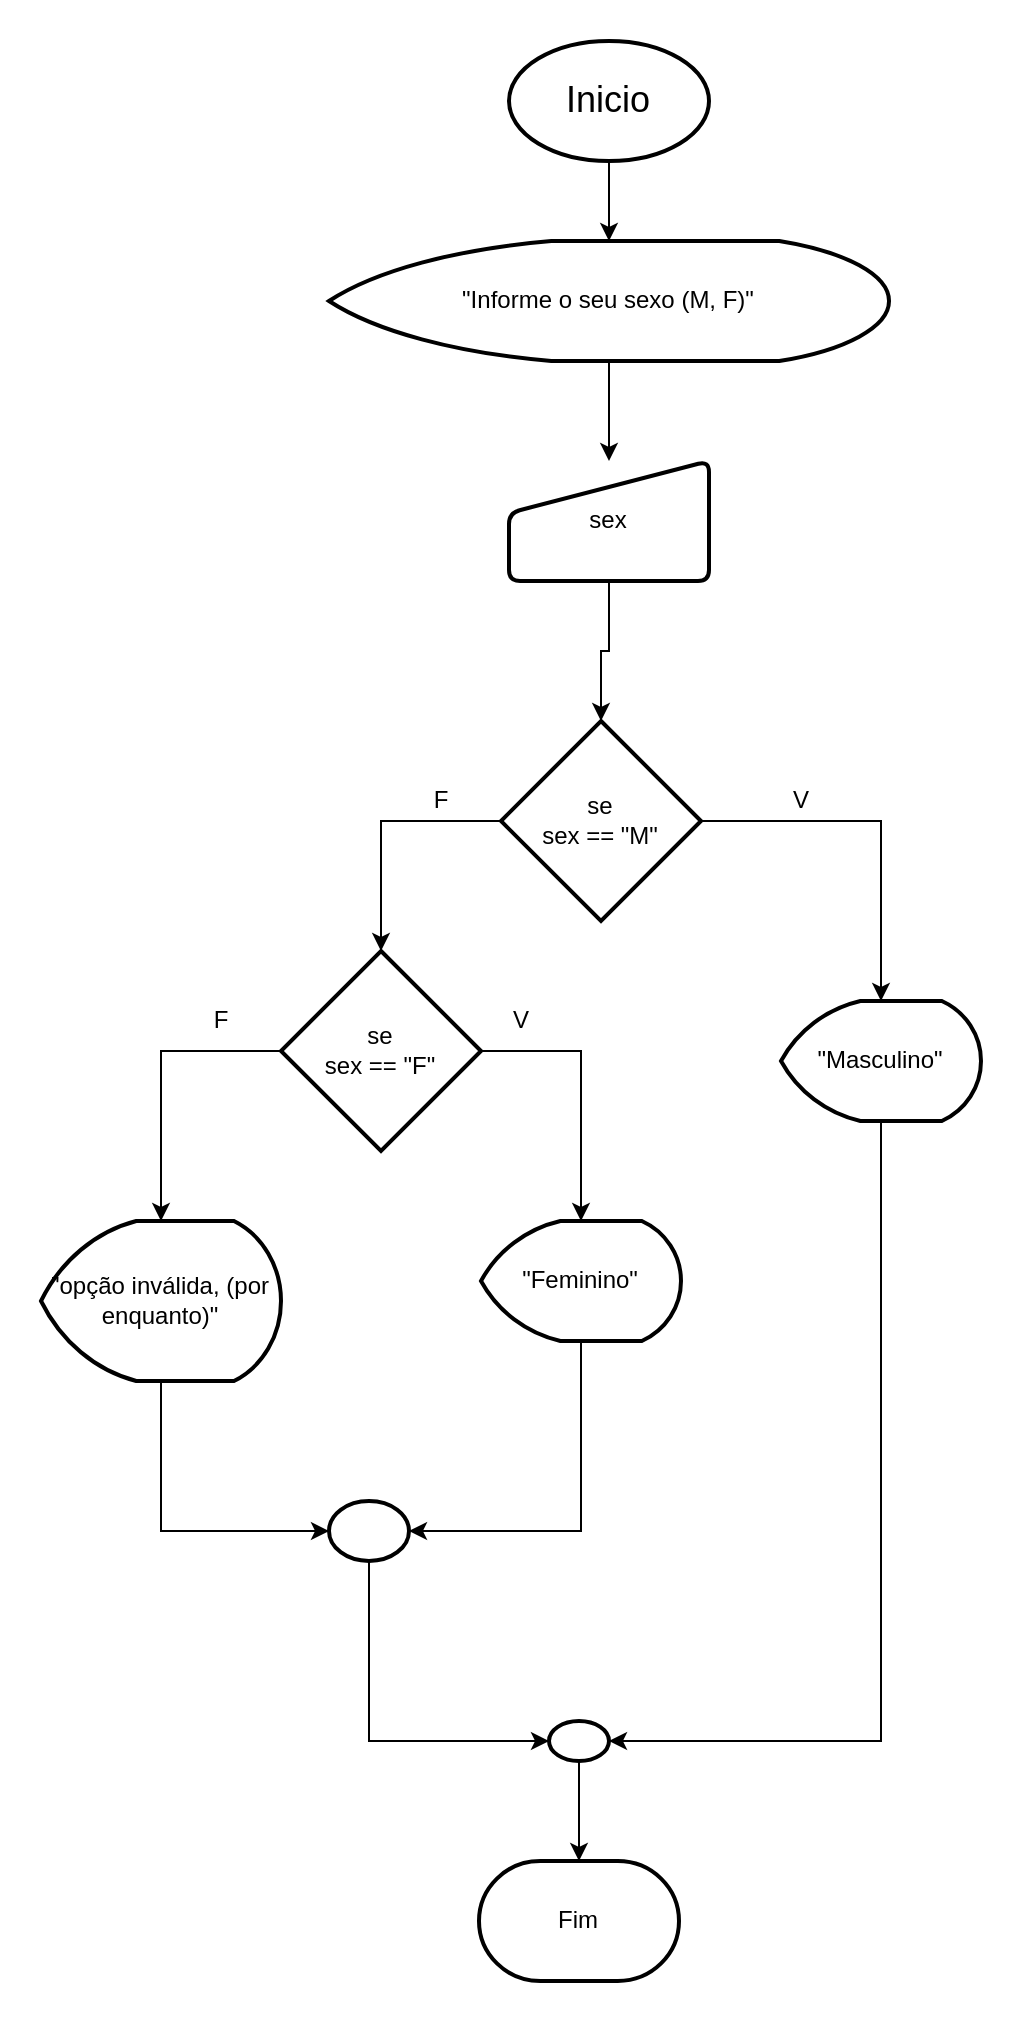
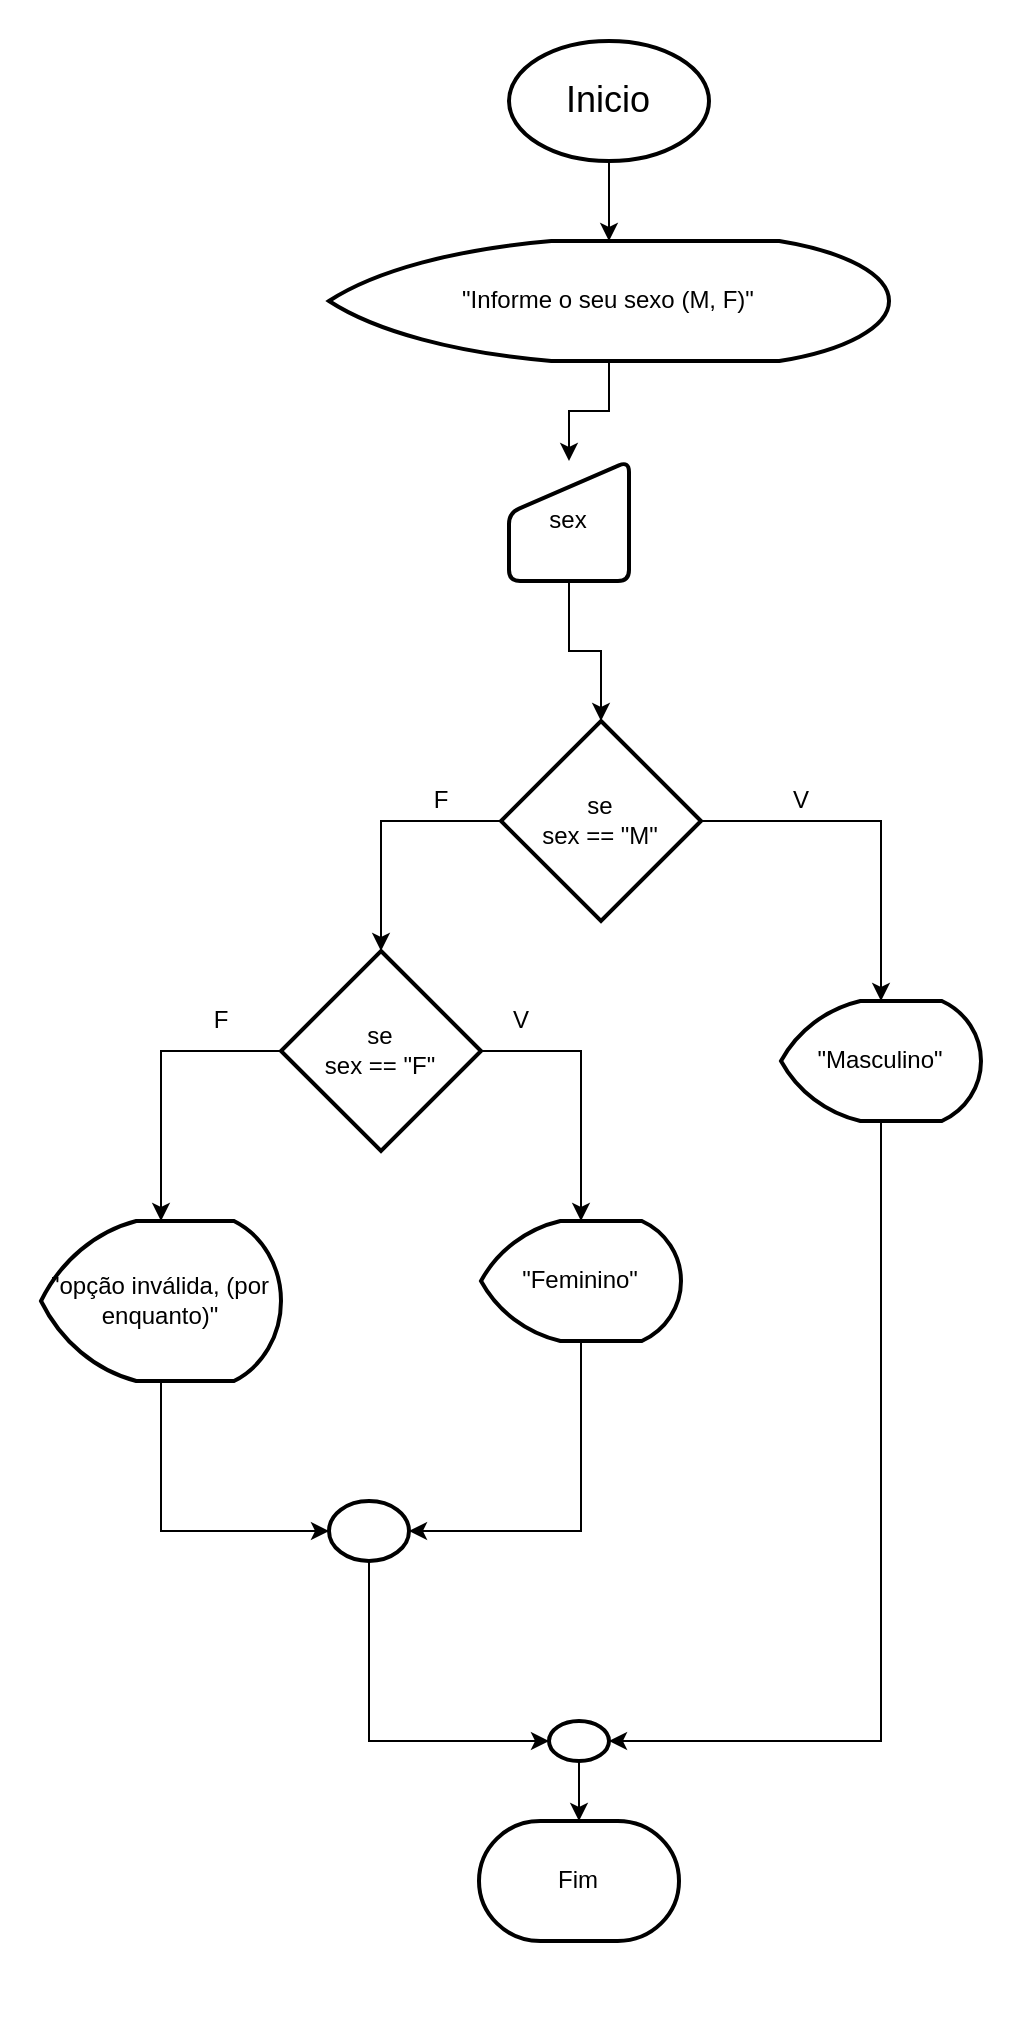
(609, 521) -> (569, 521)
(579, 1921) -> (579, 1881)
